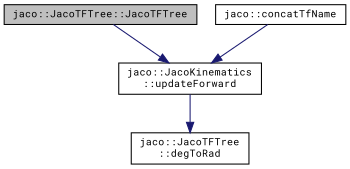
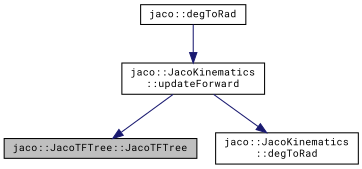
(281, 15) -> (193, 15)
(137, 41) -> (147, 113)
(190, 148) -> (287, 148)
